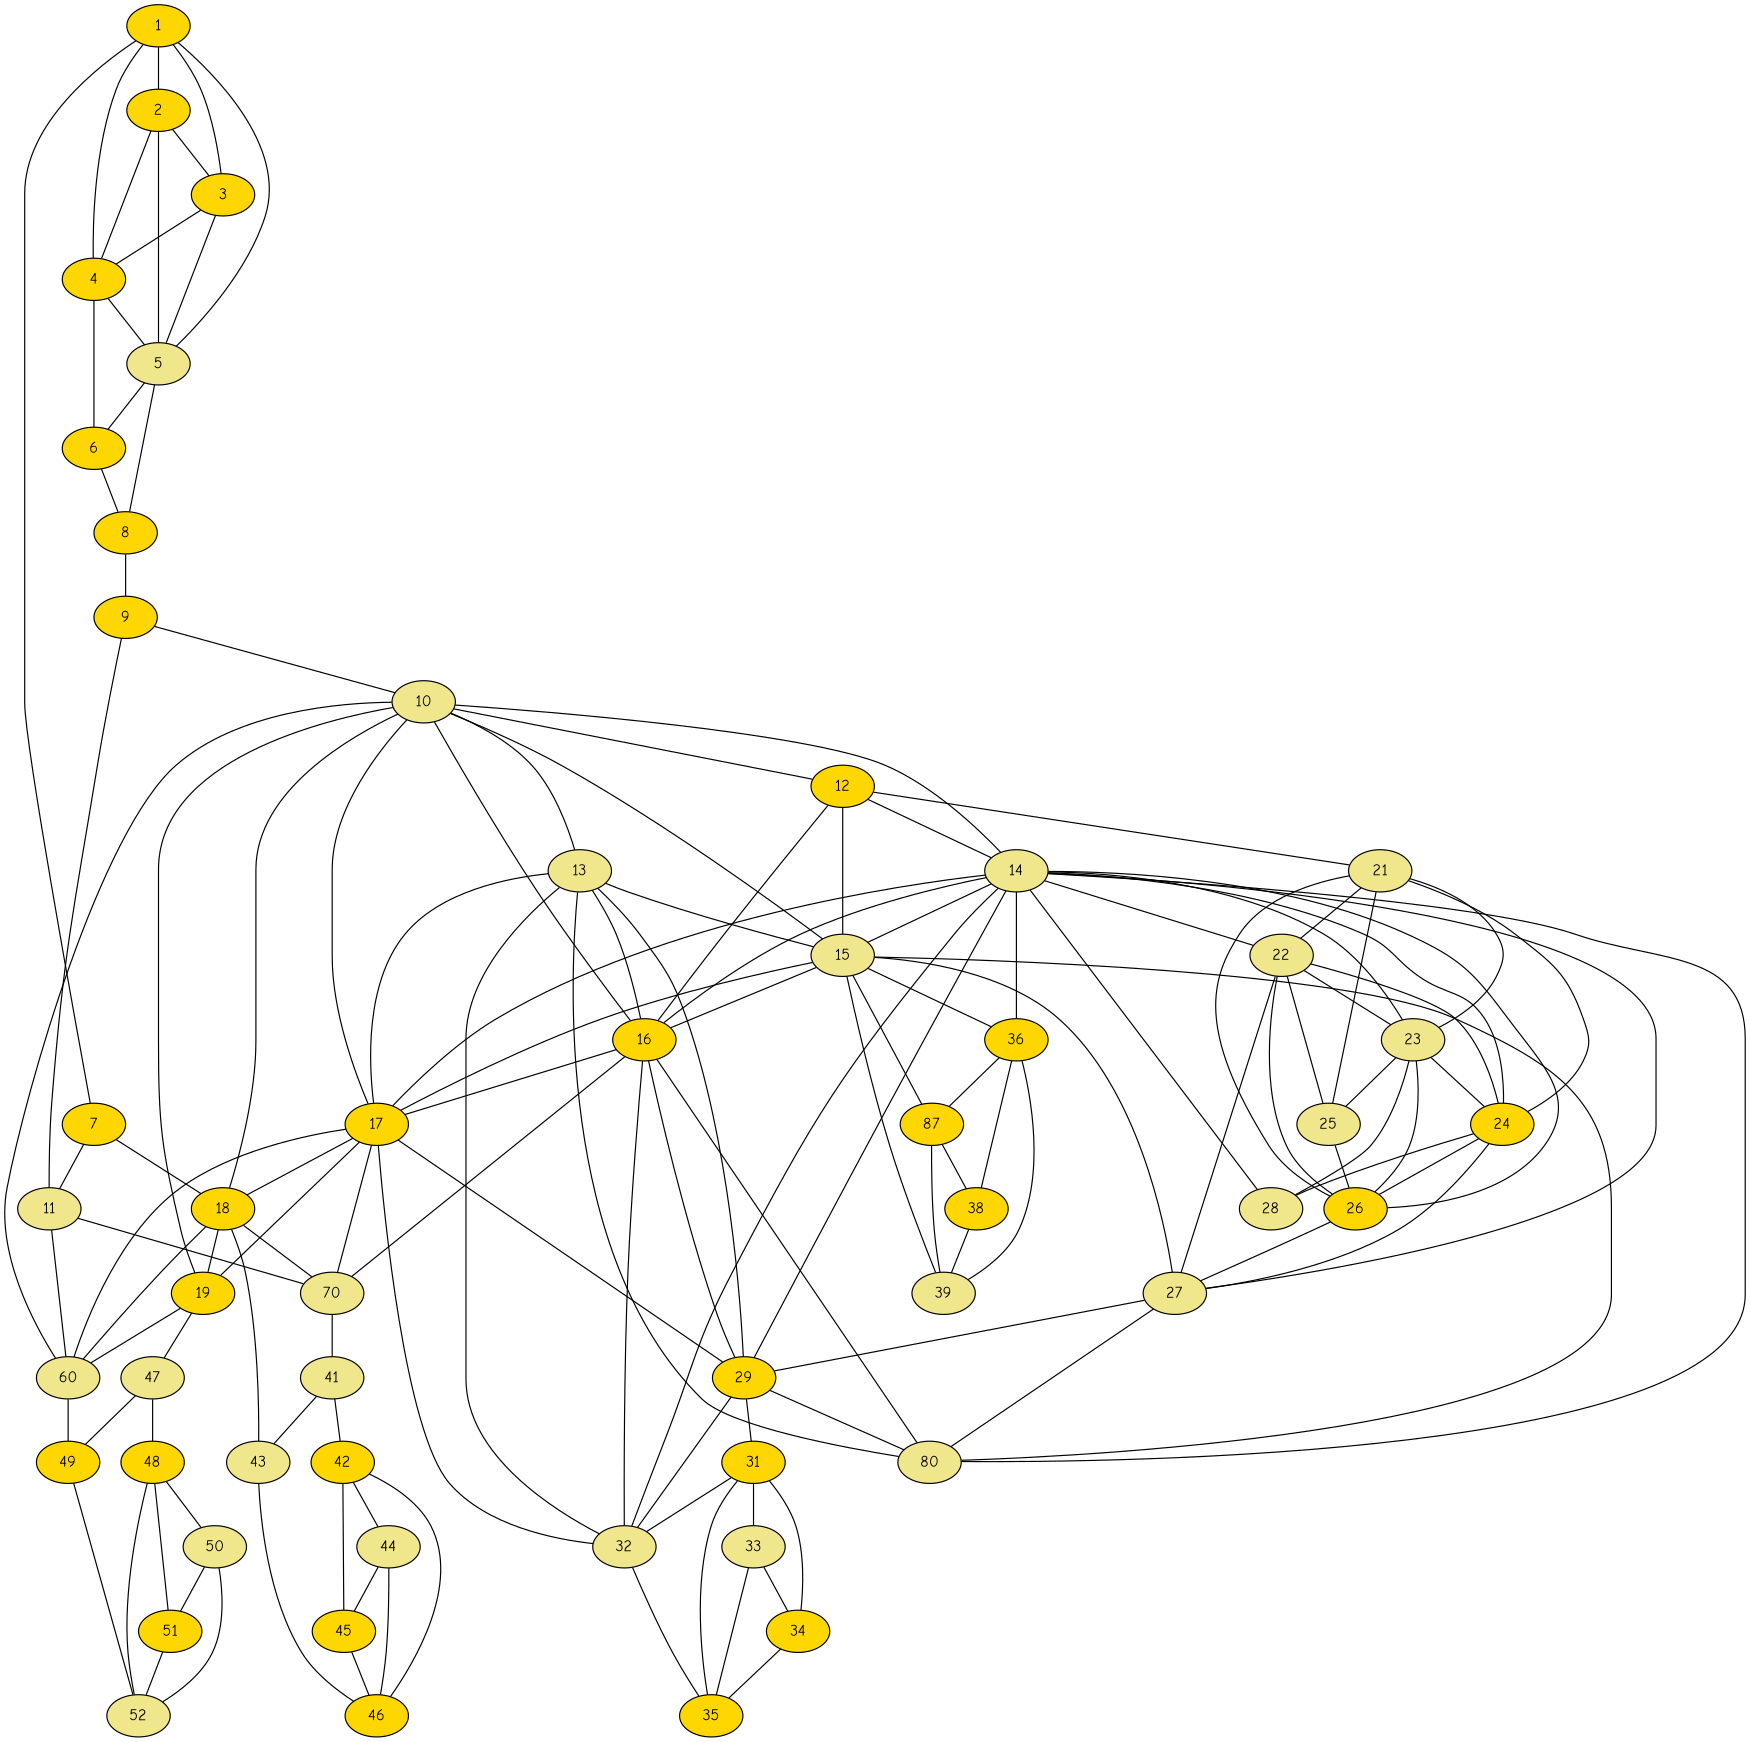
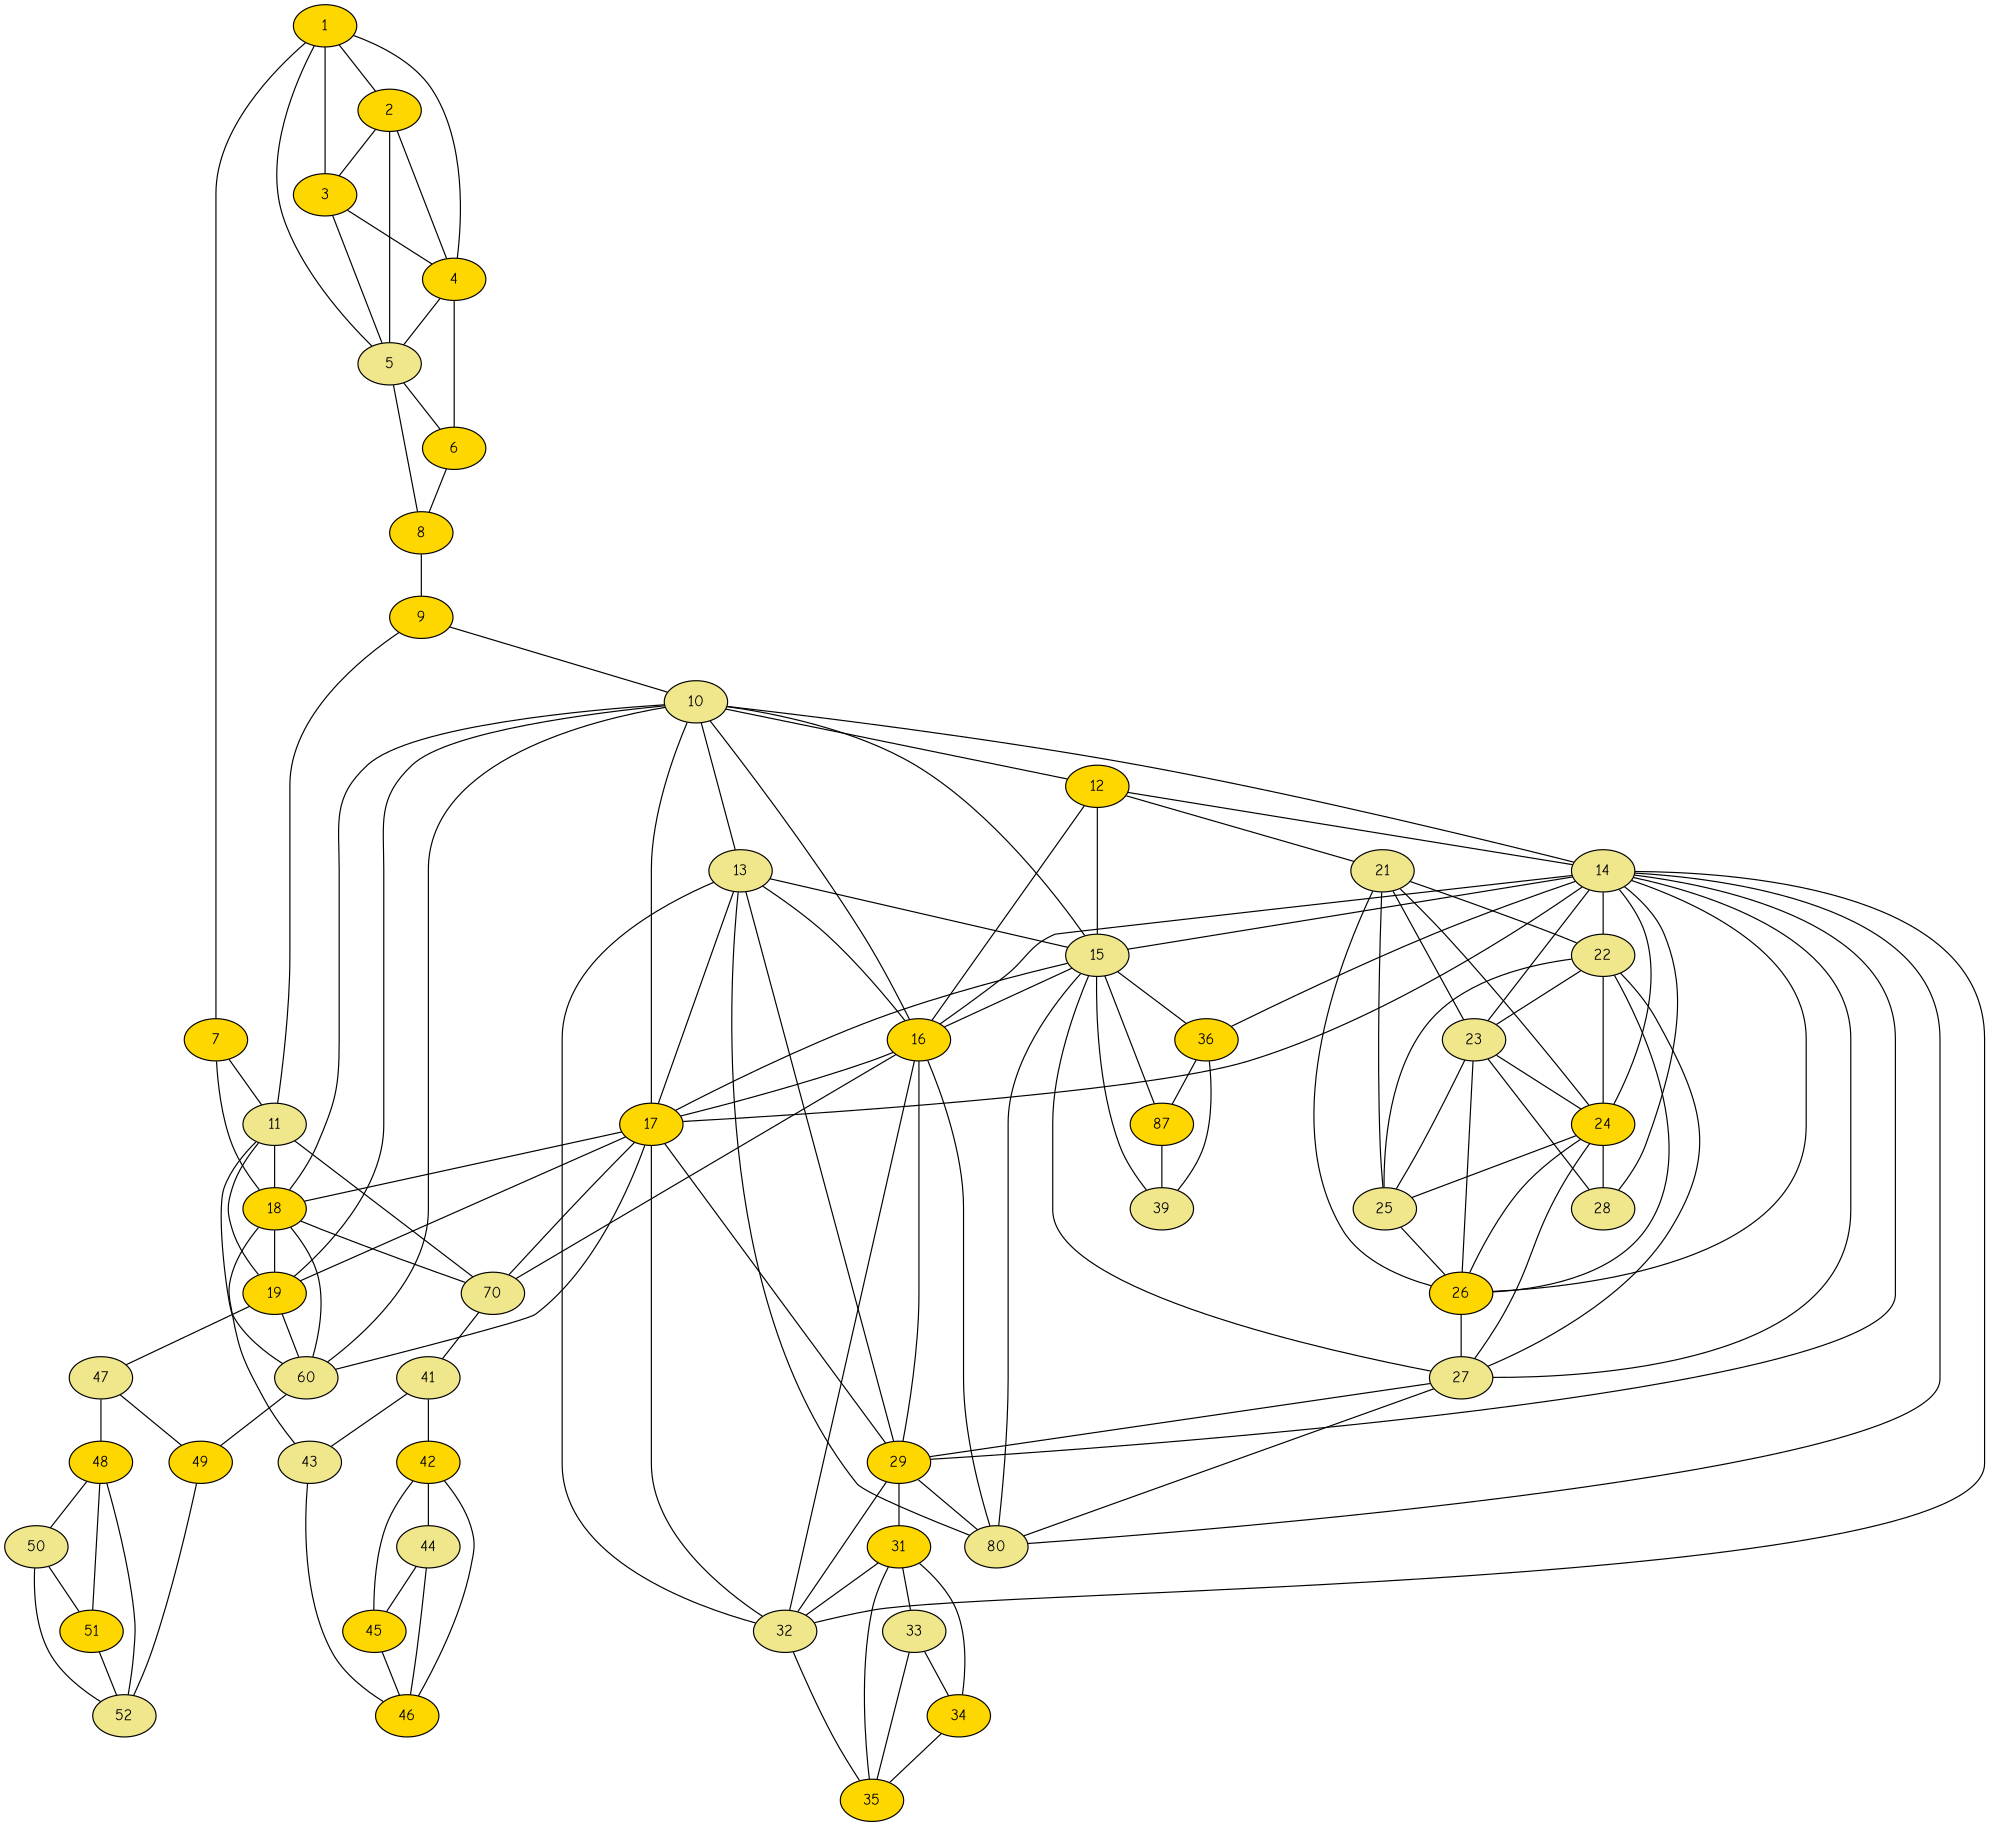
none -> (275, 1167)
none -> (1494, 1167)
(977, 1209) -> none
none -> (228, 1212)
